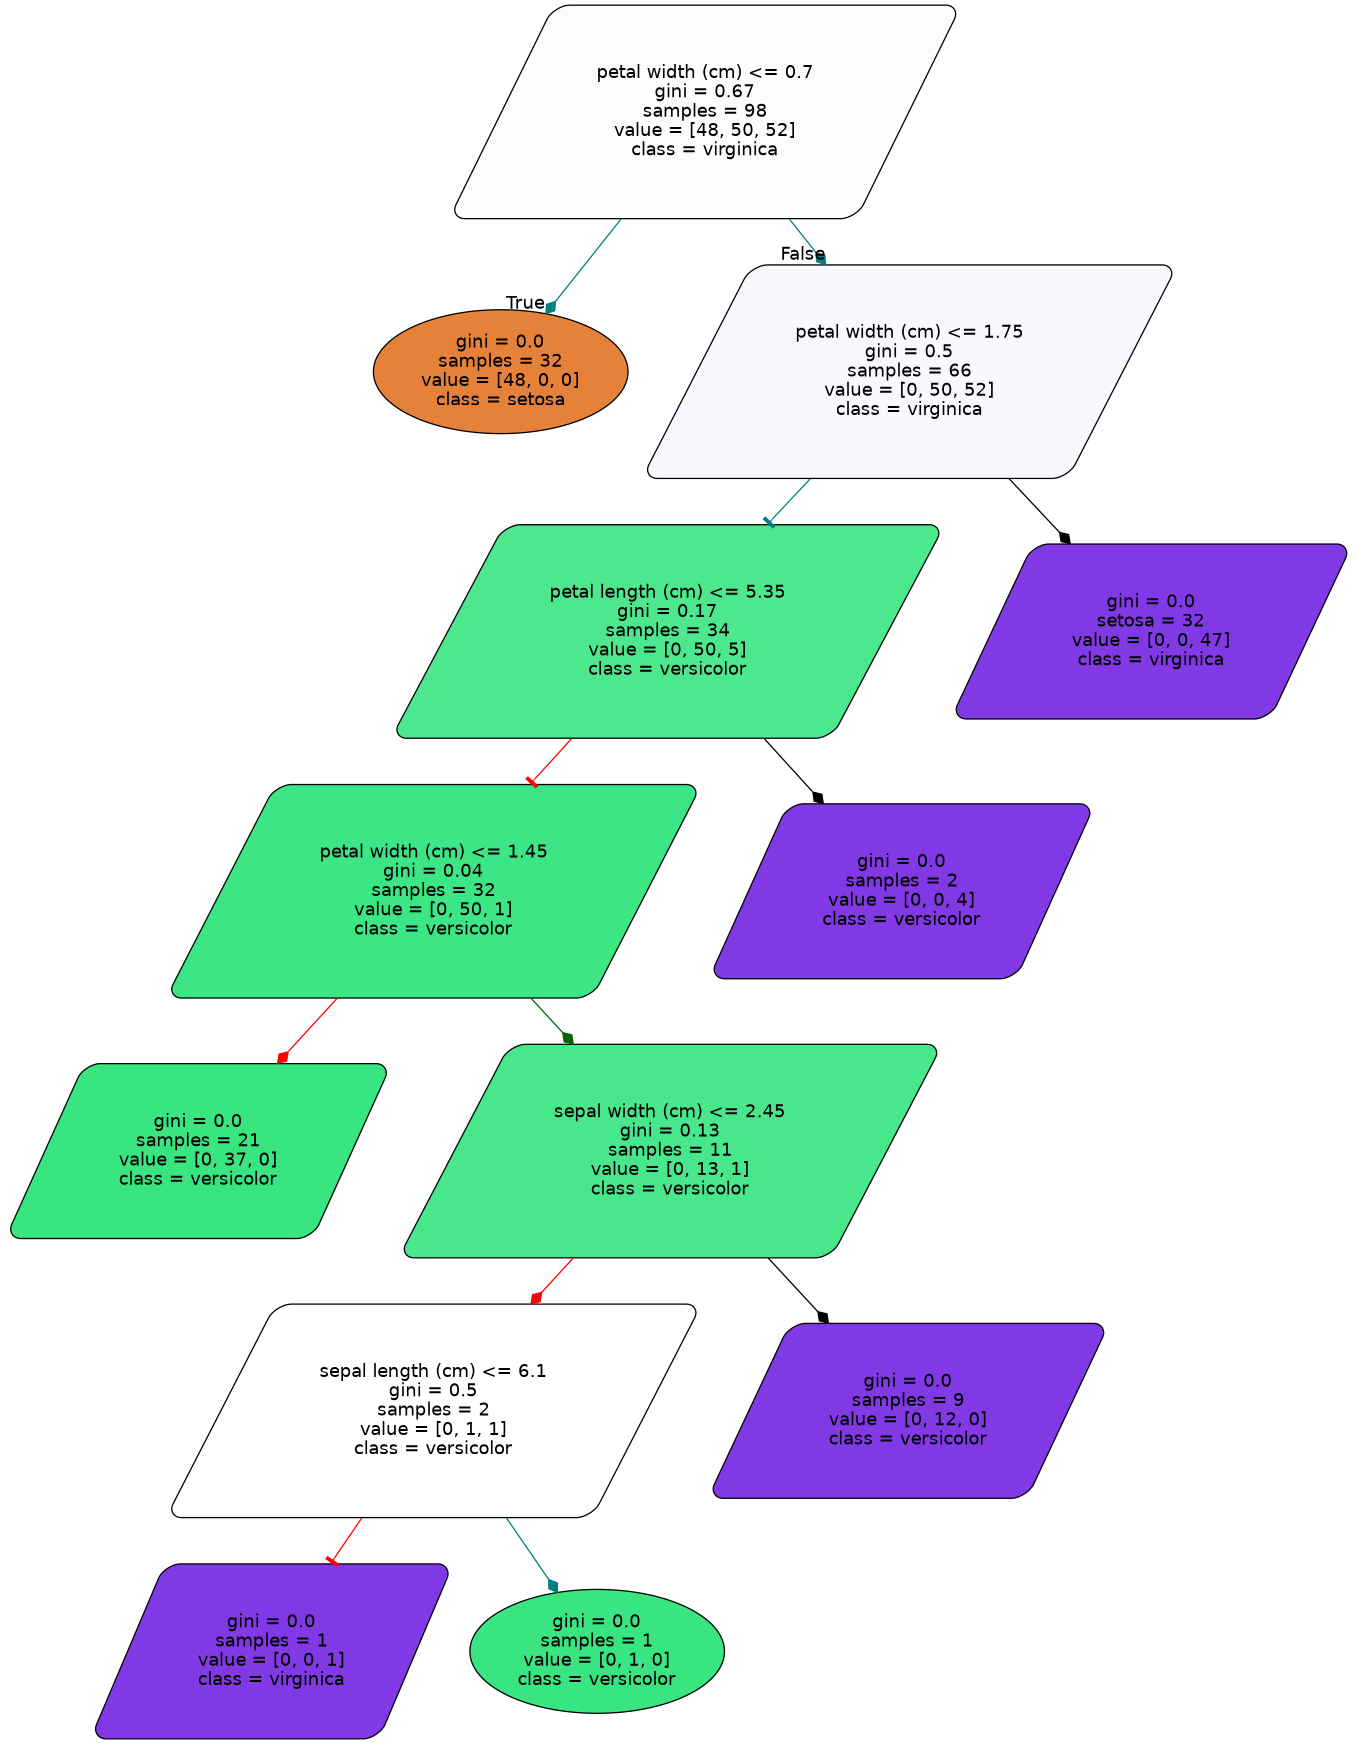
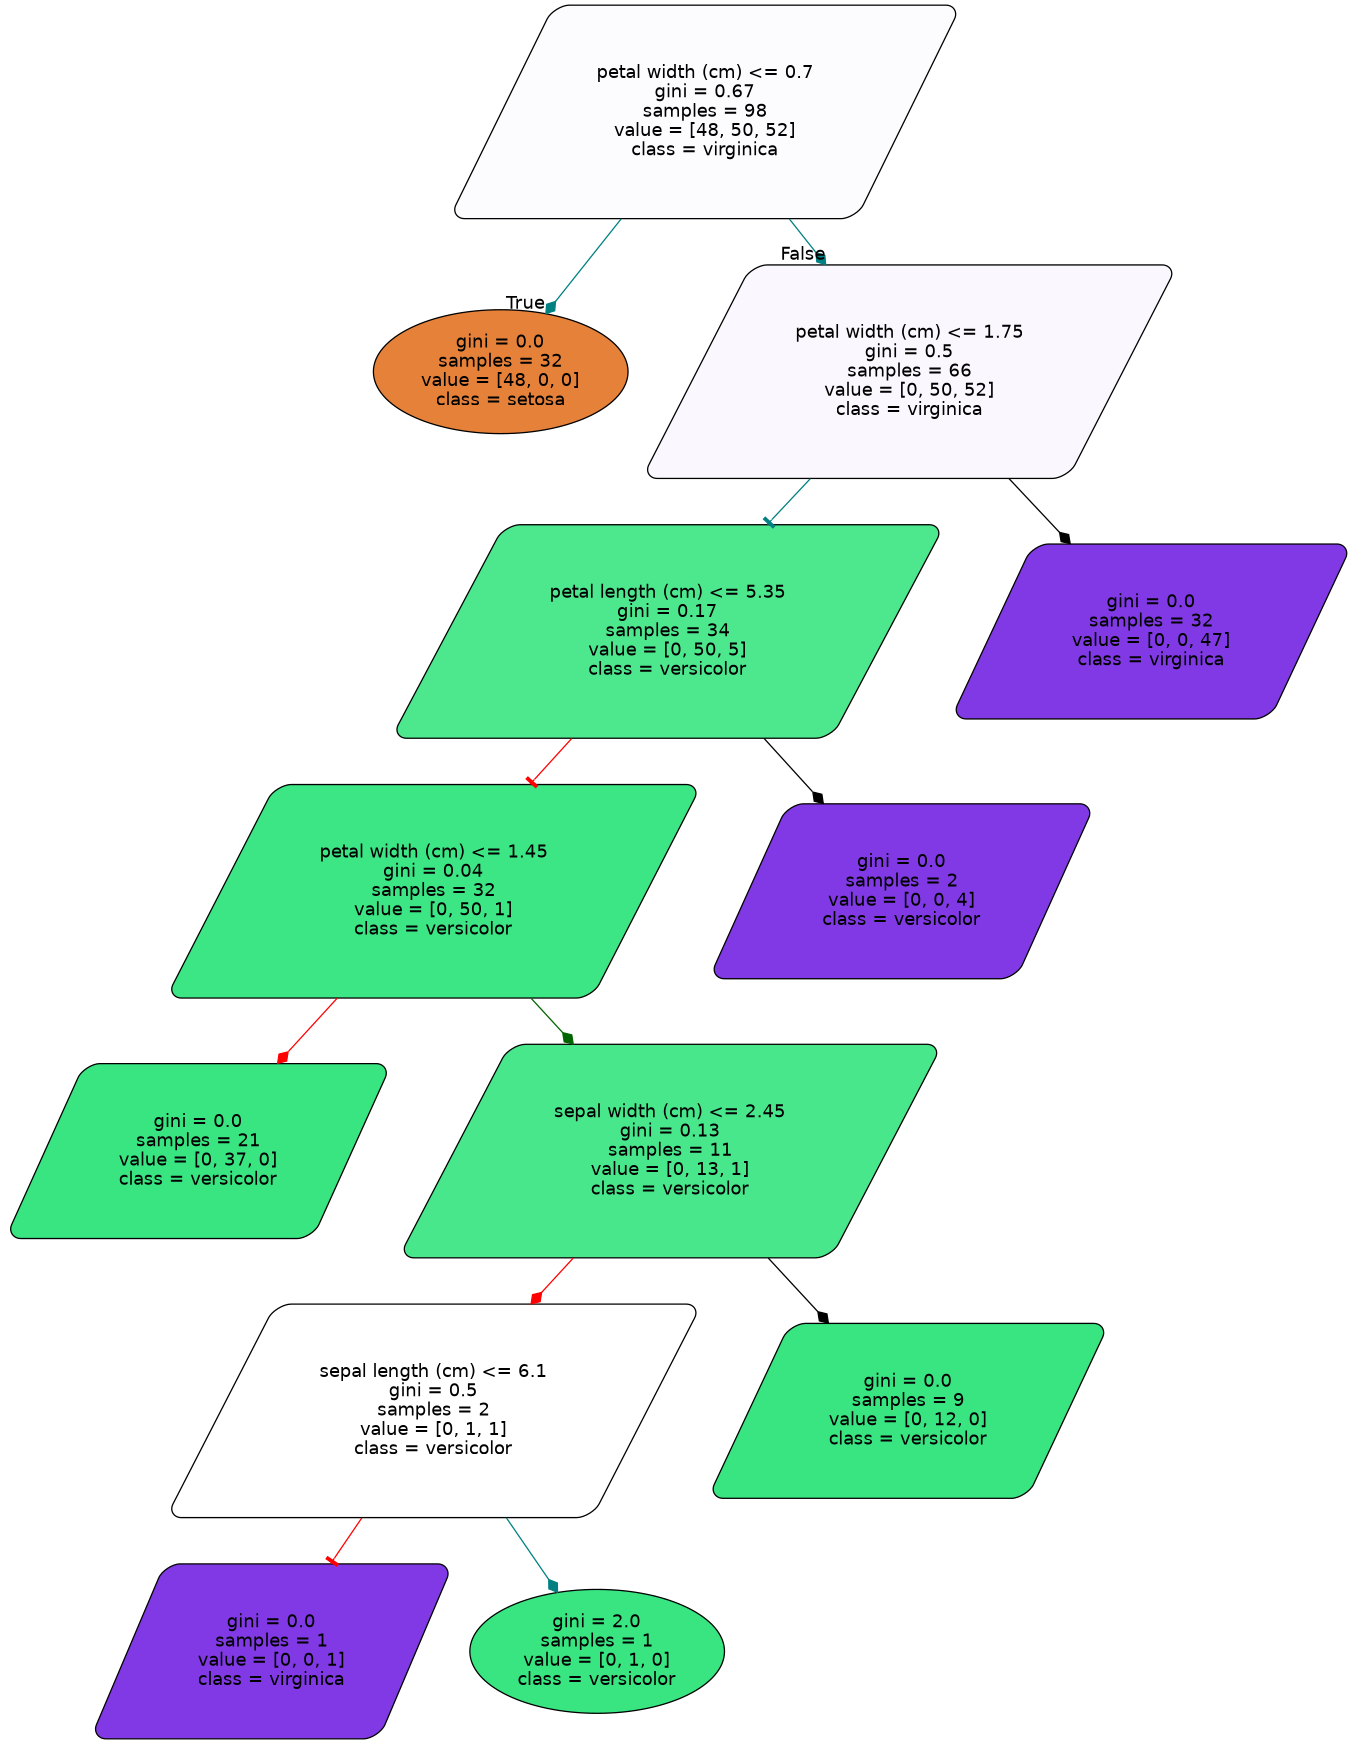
(1151, 631) -> (1151, 631)
(908, 1411) -> (908, 1411)
(597, 1651) -> (597, 1651)
